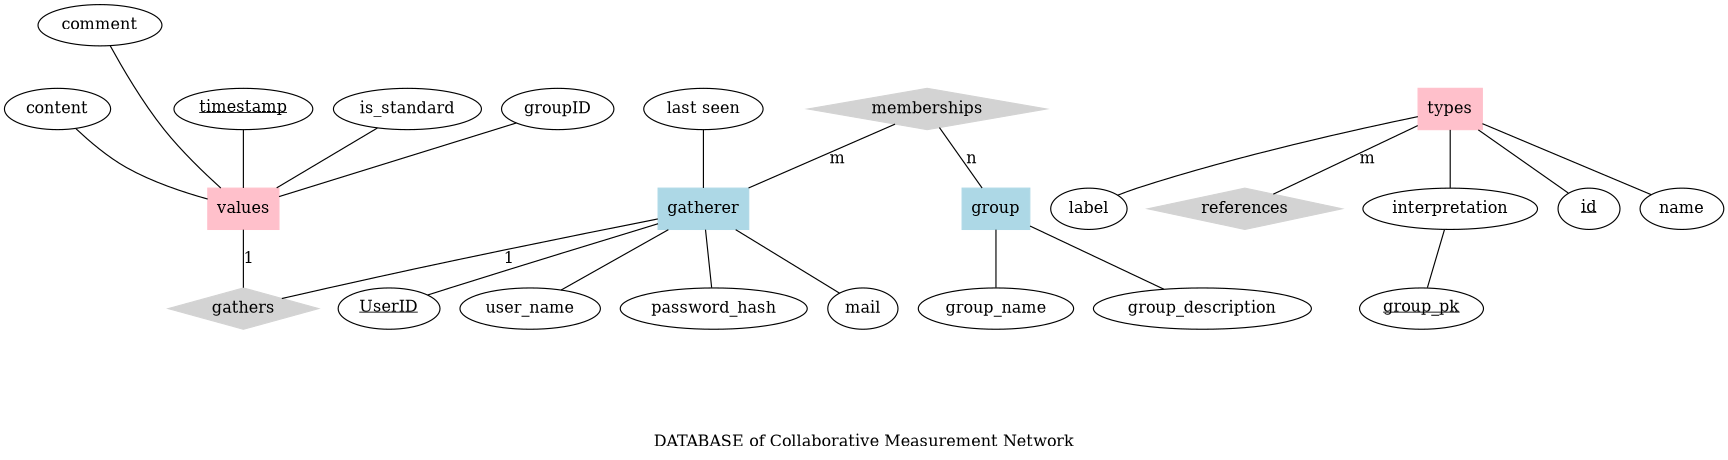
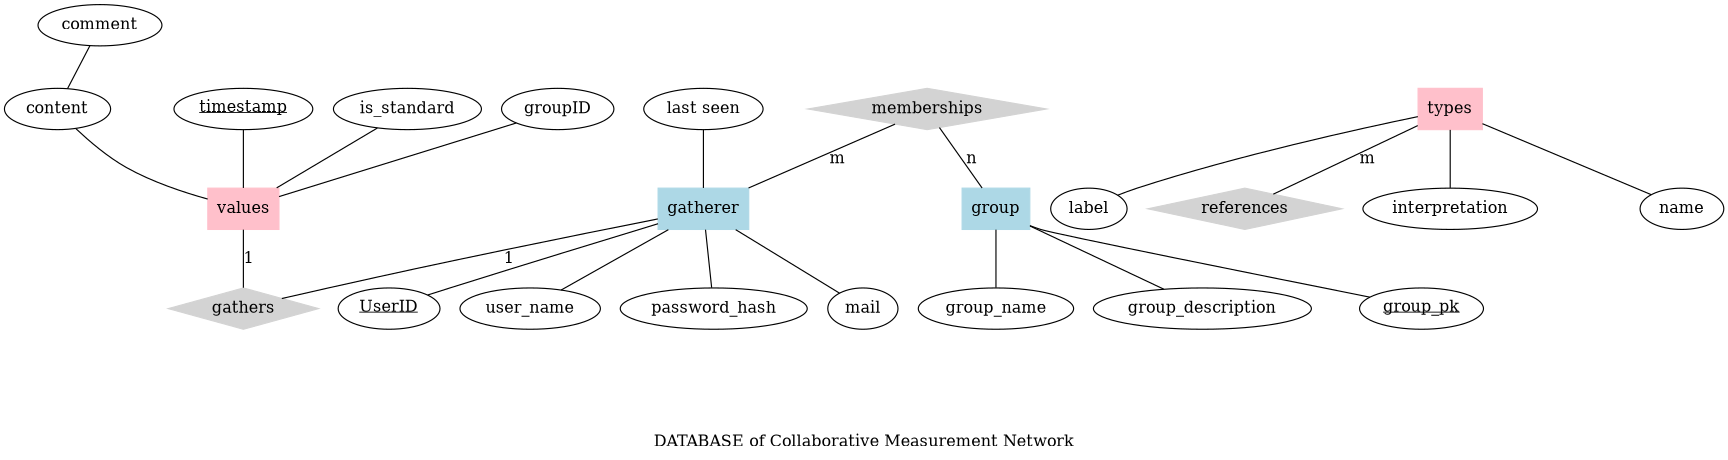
(159, 122) -> (79, 67)
(1589, 209) -> none
(1436, 259) -> (1199, 263)
